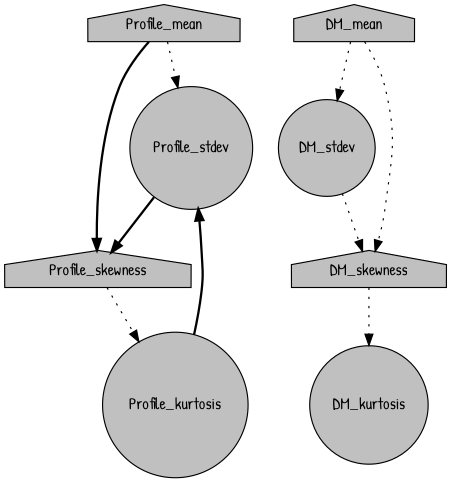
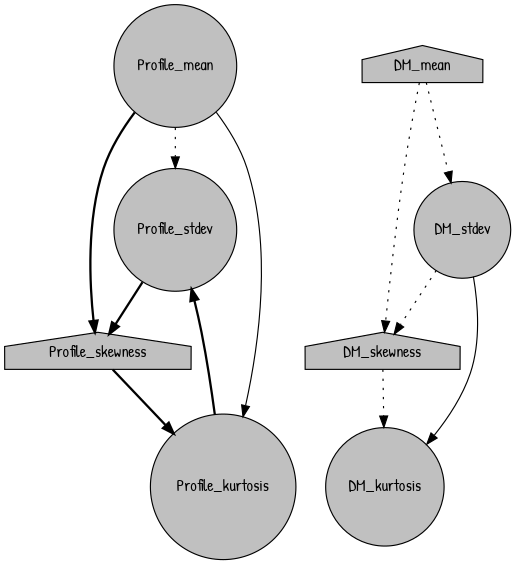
(164, 25) -> (175, 66)
none -> (261, 255)
(120, 310) -> (139, 397)
none -> (474, 361)
